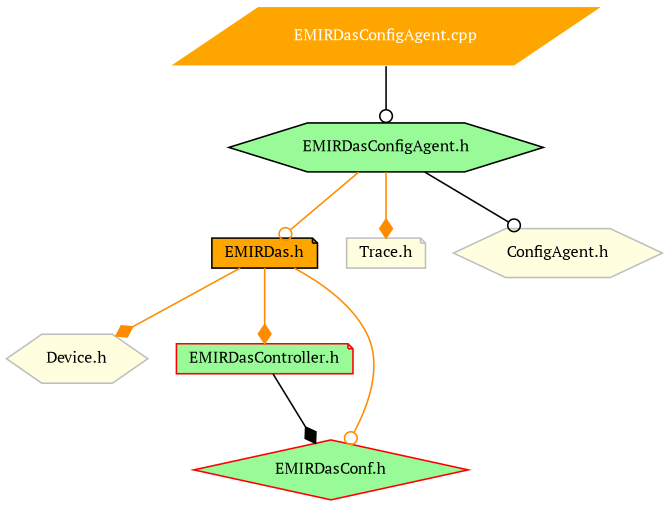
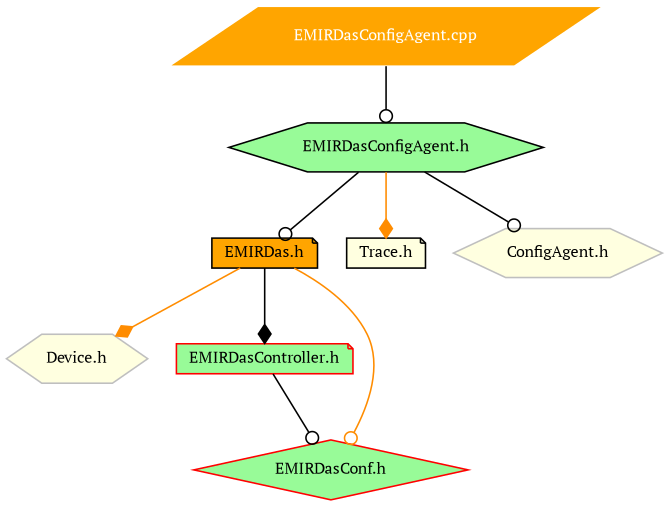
(324, 201) -> (324, 201)
(386, 253) -> (386, 253)
(265, 296) -> (265, 296)
(289, 400) -> (291, 403)
